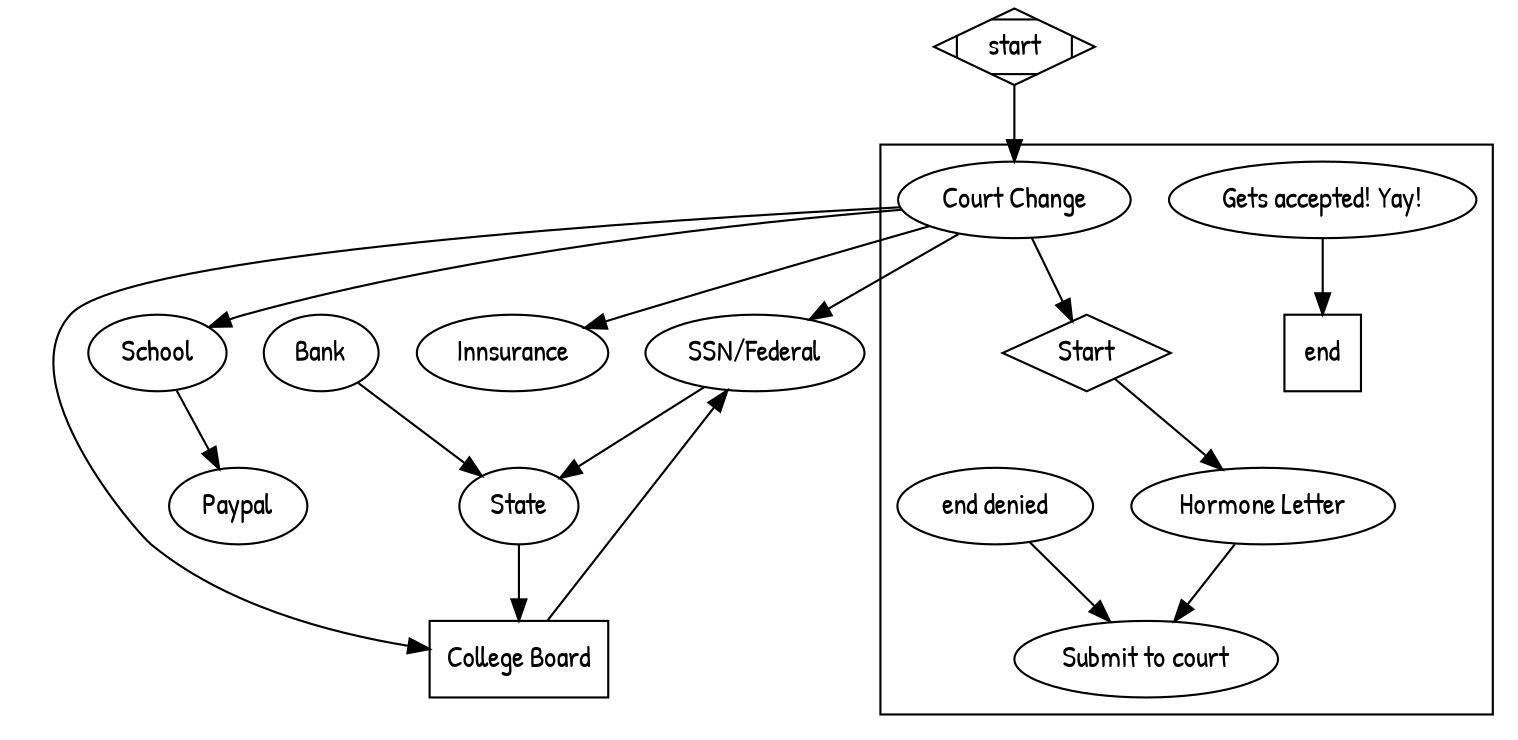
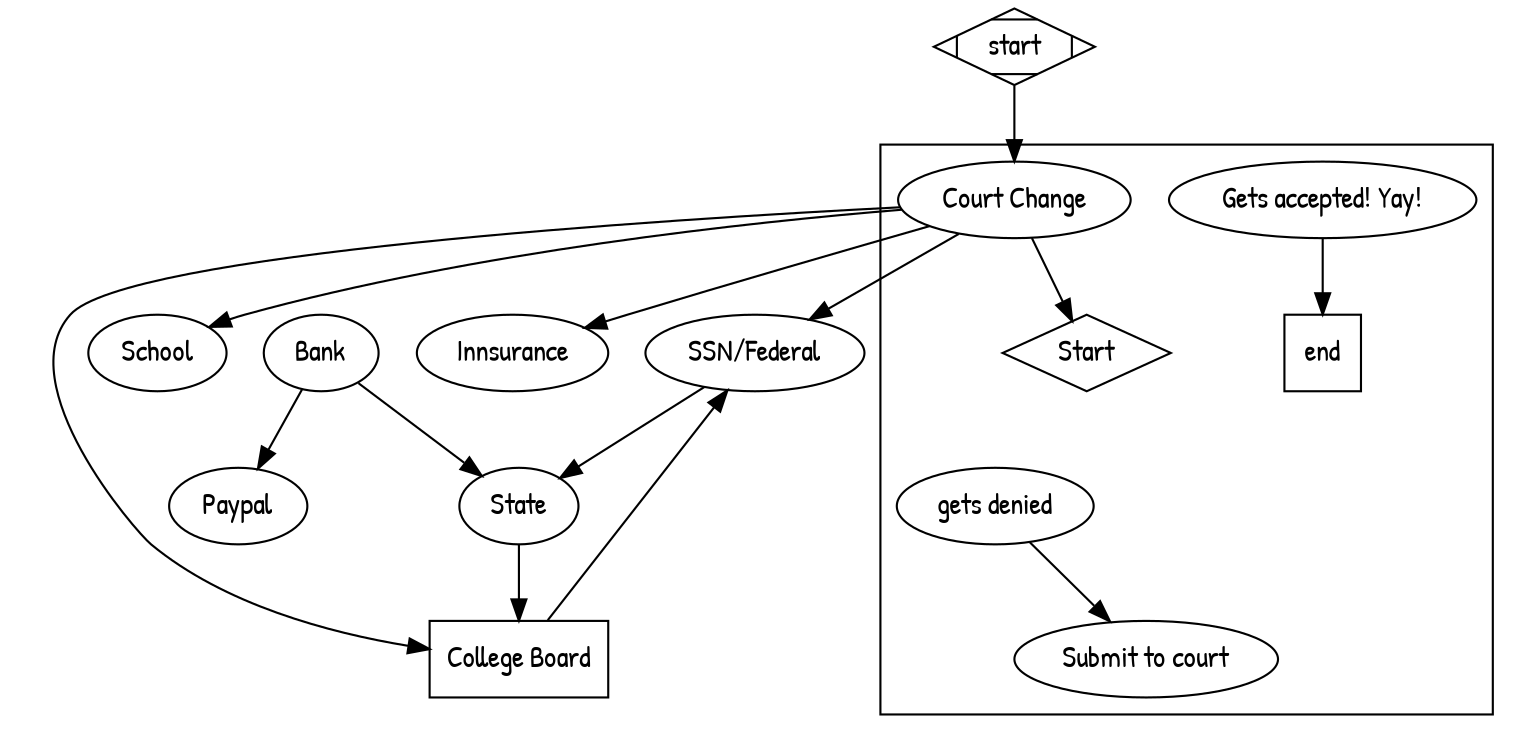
(193, 420) -> (285, 420)
(995, 506) -> (995, 506)
(1263, 506) -> none
